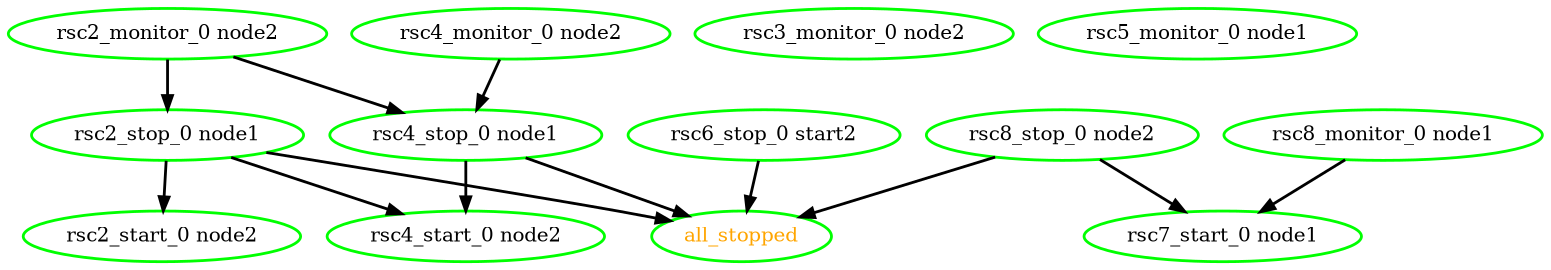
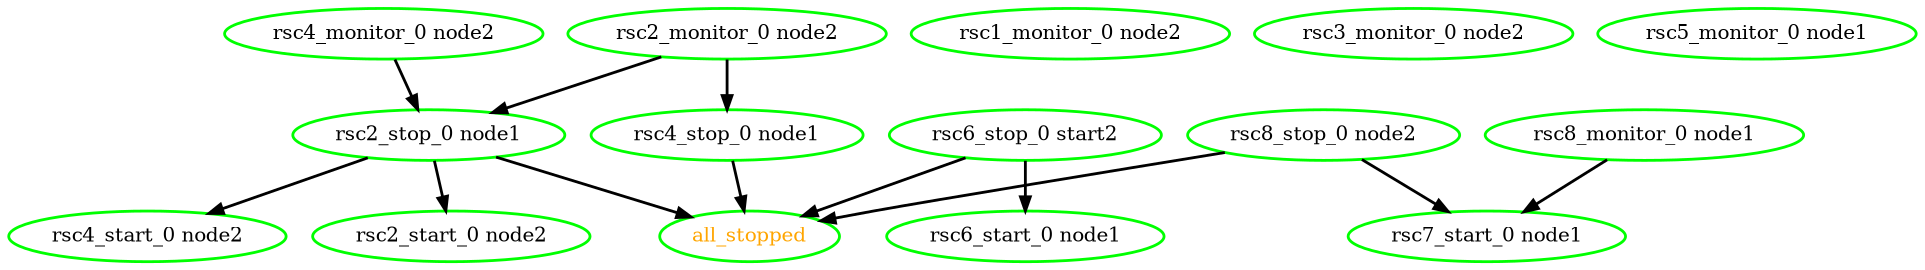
none -> (1070, 34)
(491, 78) -> (403, 78)
(466, 176) -> none
none -> (1025, 236)
